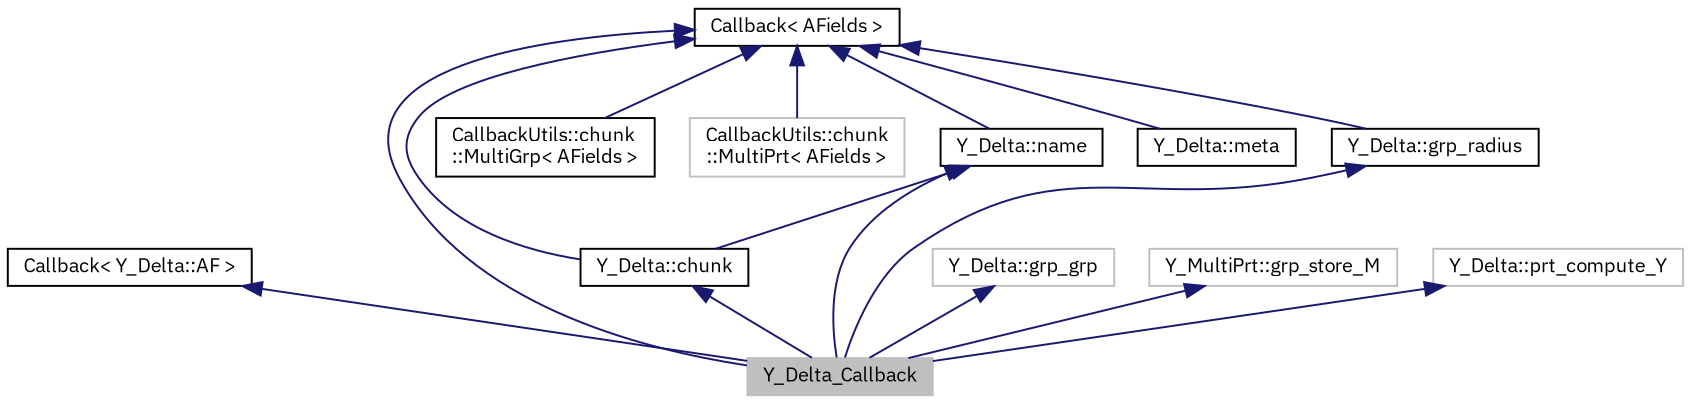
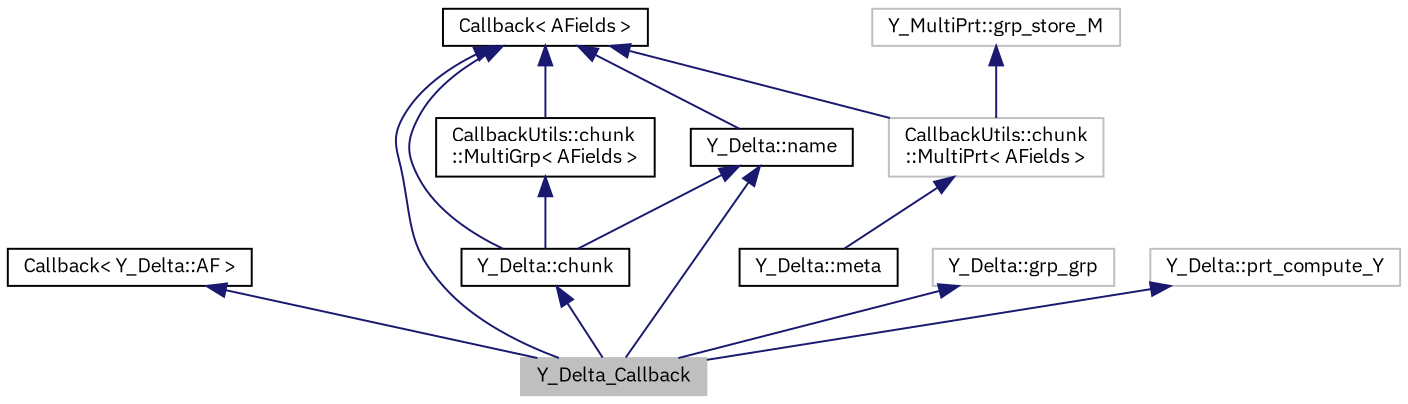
(1020, 89) -> (891, 218)
(1435, 147) -> none
none -> (545, 223)
(1047, 324) -> (996, 92)
